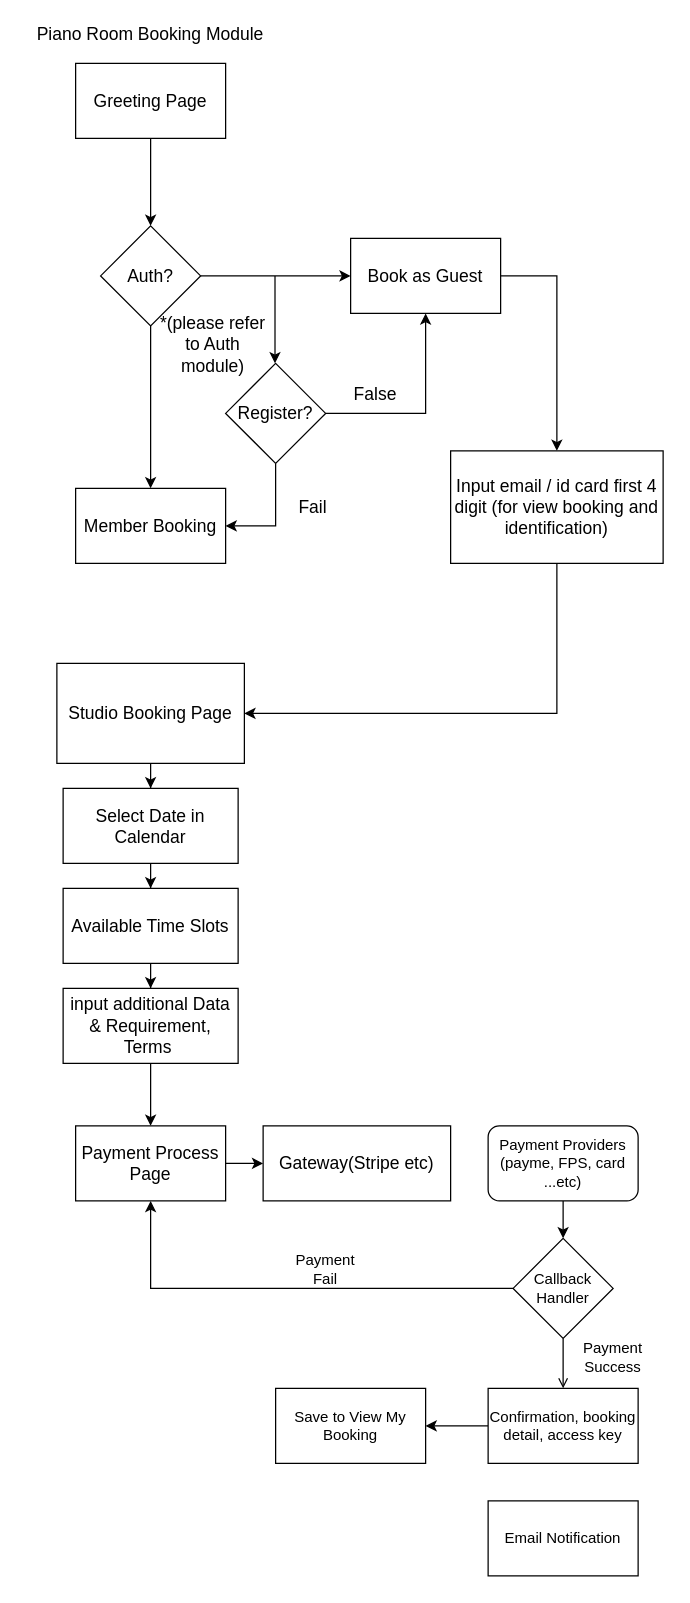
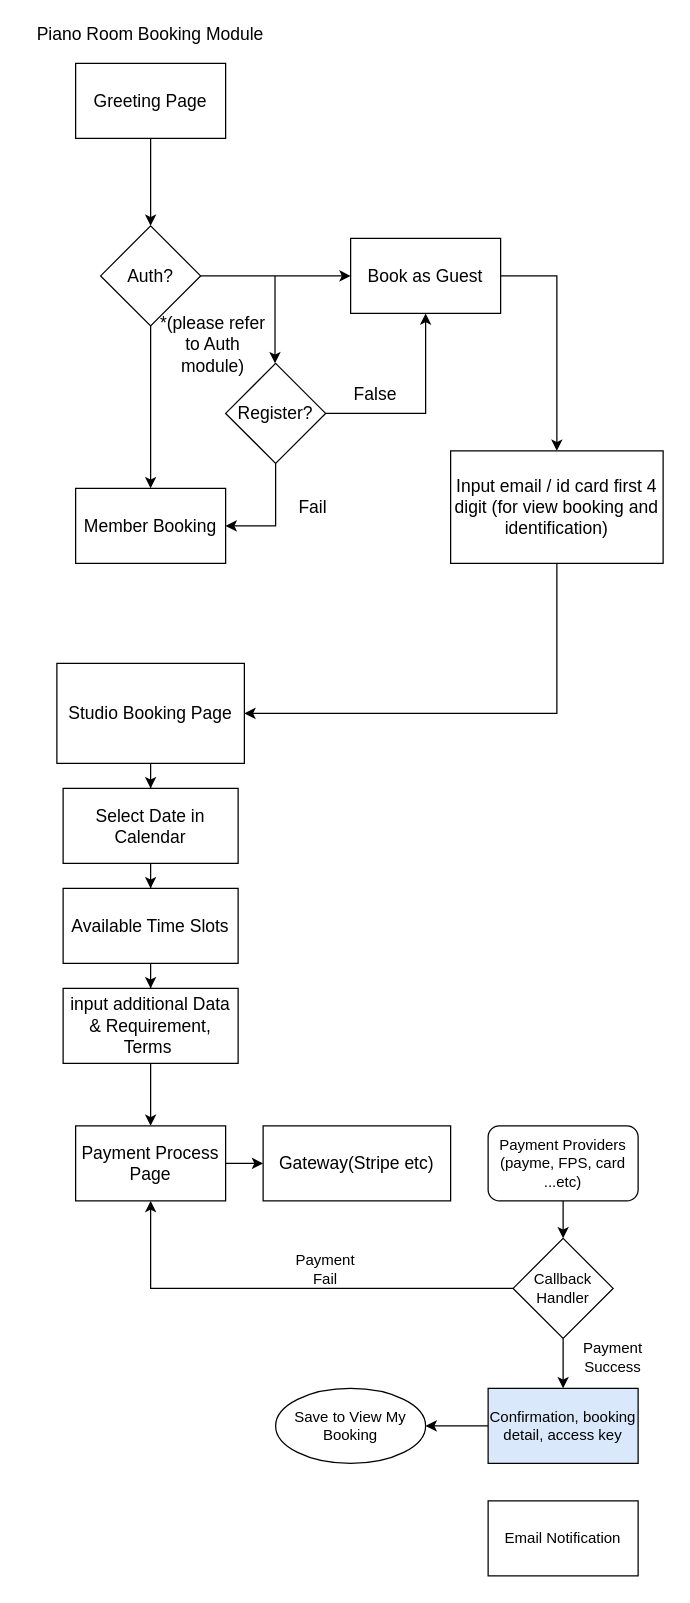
(563, 1380) -> (563, 1378)
(351, 1426) -> (351, 1426)
(563, 1426) -> (563, 1426)
